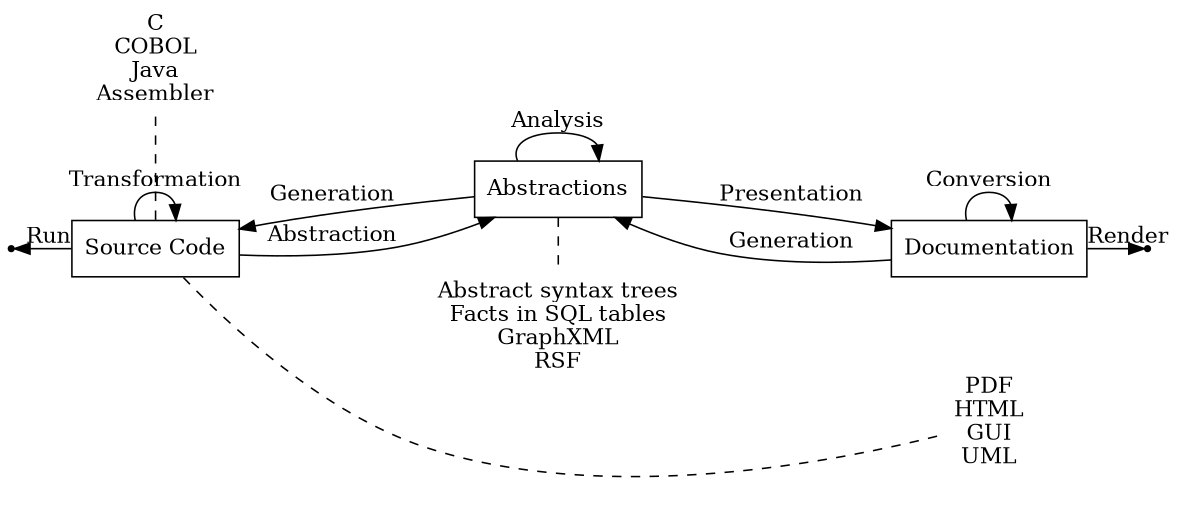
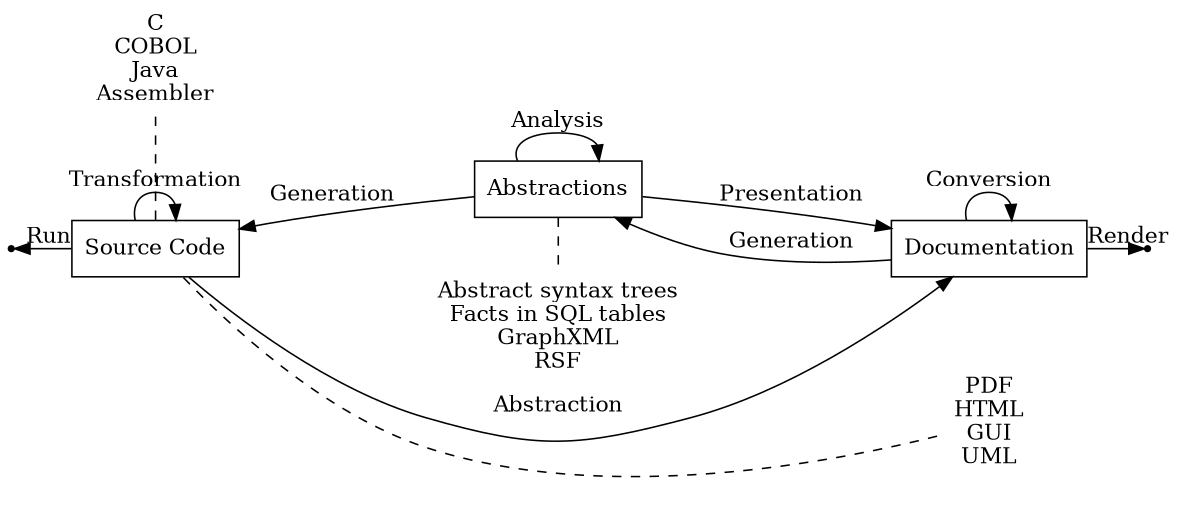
(361, 252) -> (561, 441)
